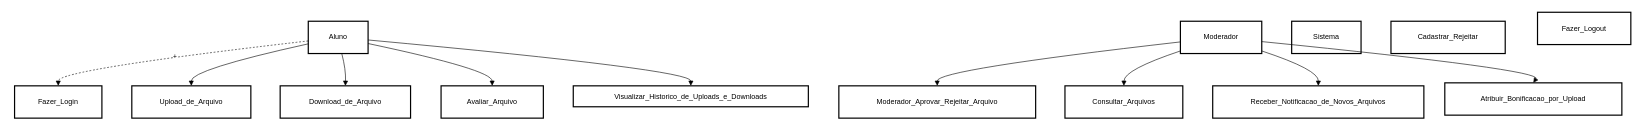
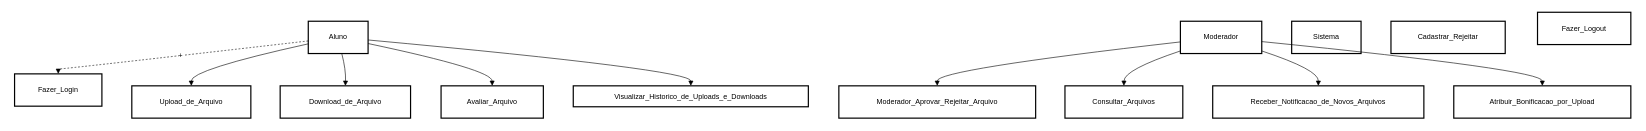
(1536, 99) -> (1545, 102)
(56, 102) -> (56, 90)
